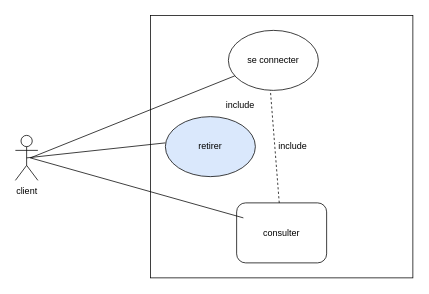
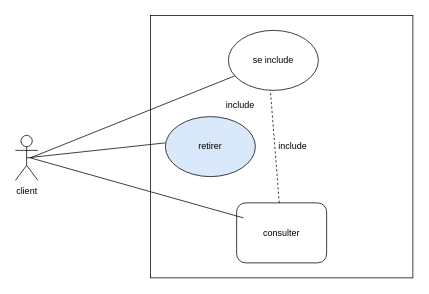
(273, 60) -> (273, 60)
